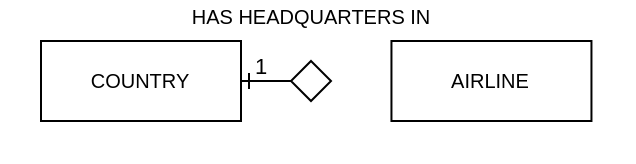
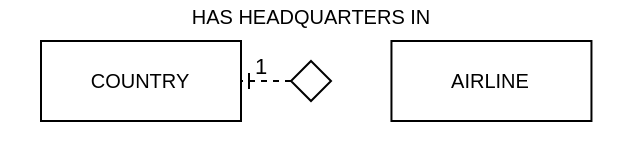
(265, 81) -> (265, 81)
